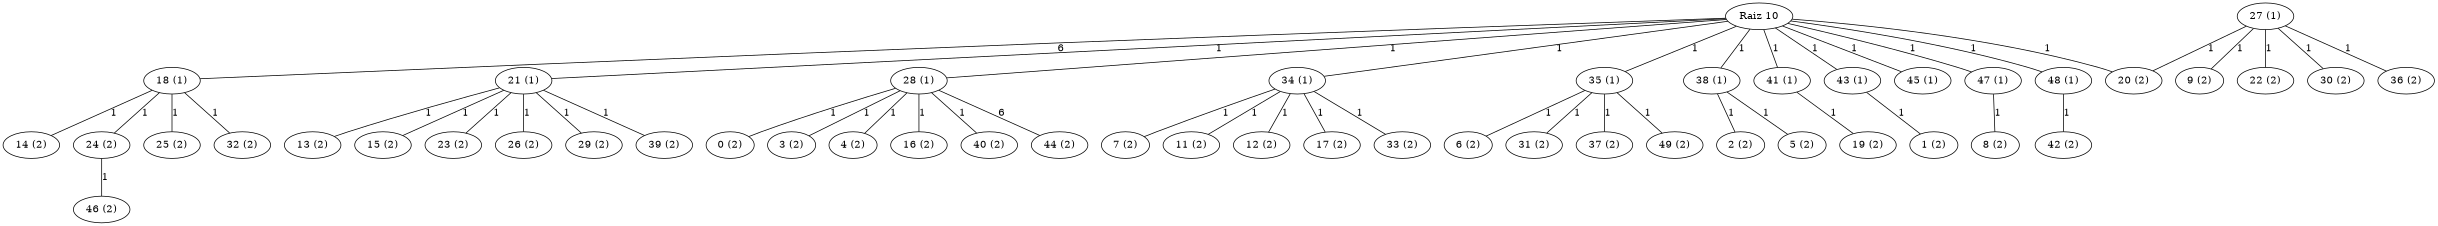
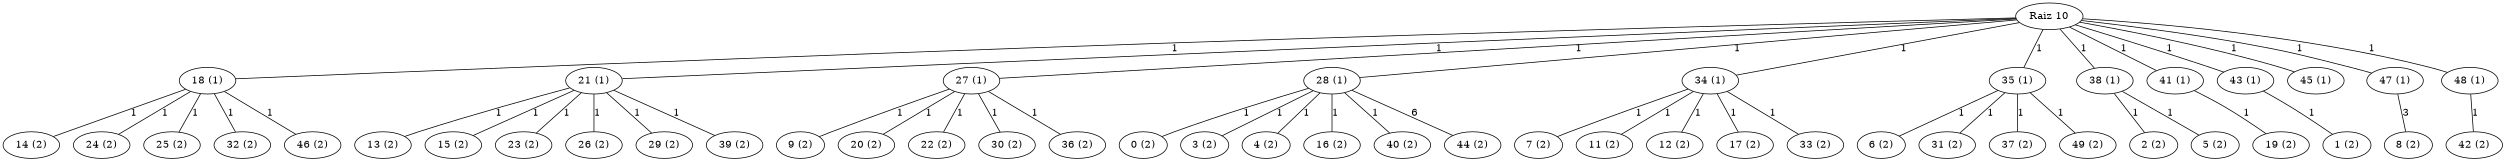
(1954, 38) -> (1508, 49)
(1061, 48) -> (1175, 48)
(1998, 113) -> (2406, 113)
(102, 177) -> (260, 113)
